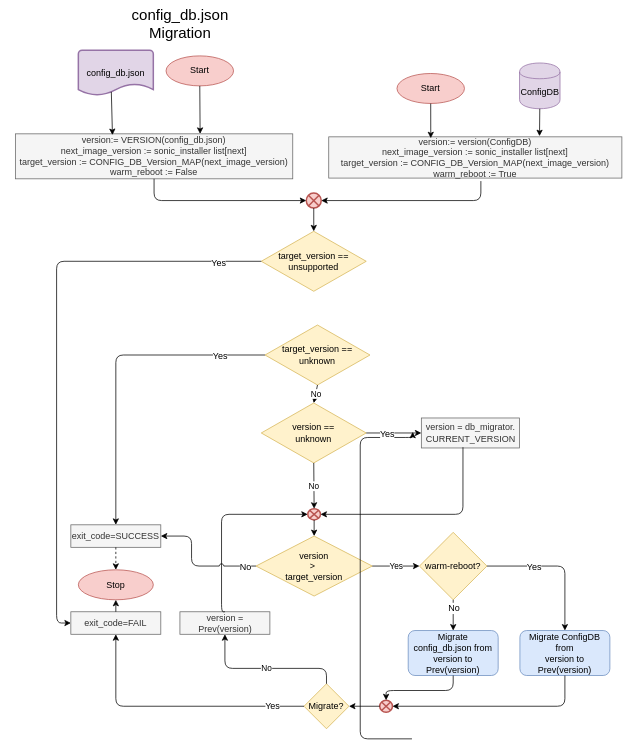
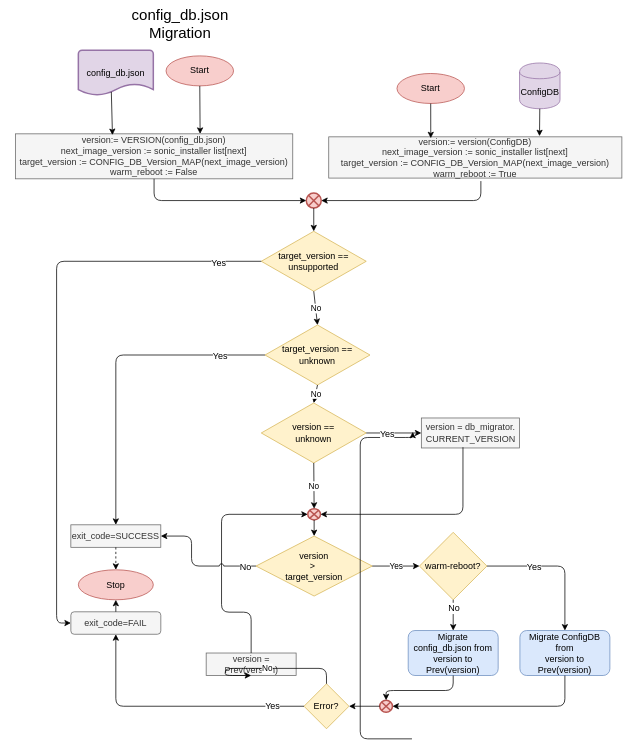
none -> (316, 306)
(116, 623) -> (116, 623)
(225, 623) -> (251, 665)
(327, 707) -> (327, 707)
